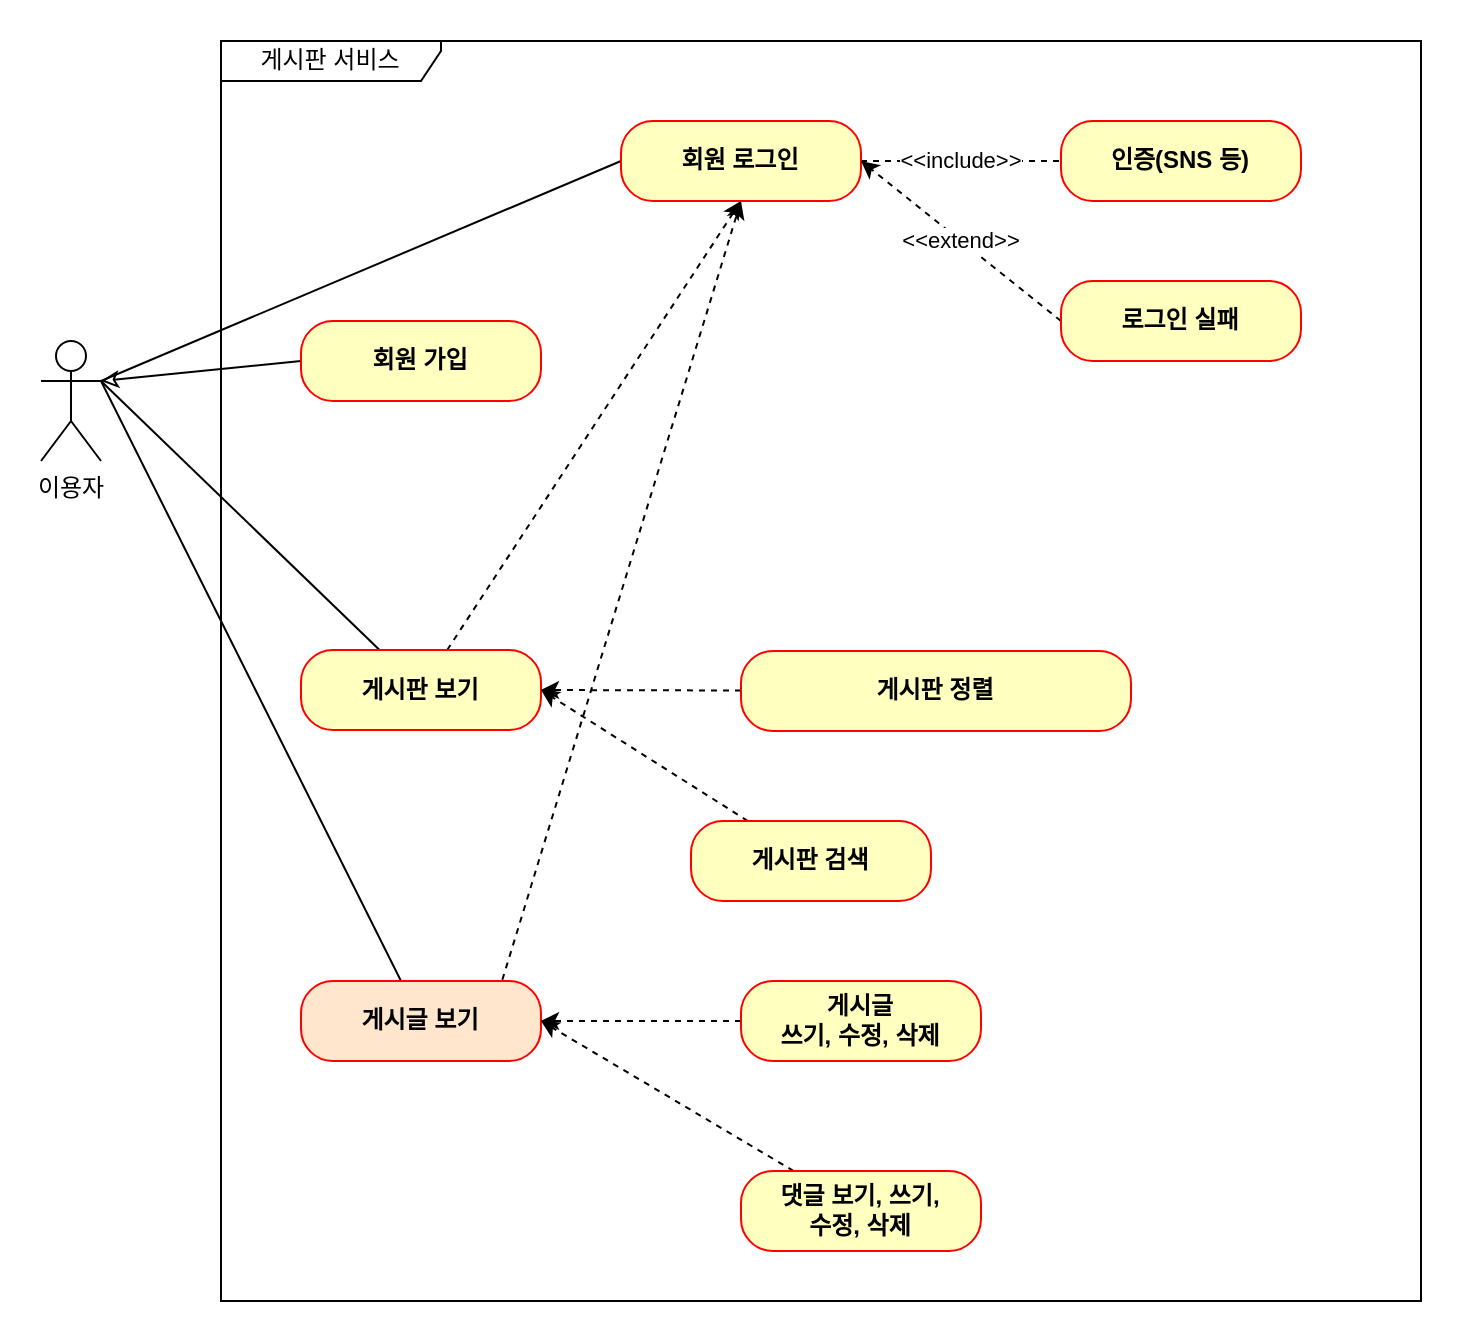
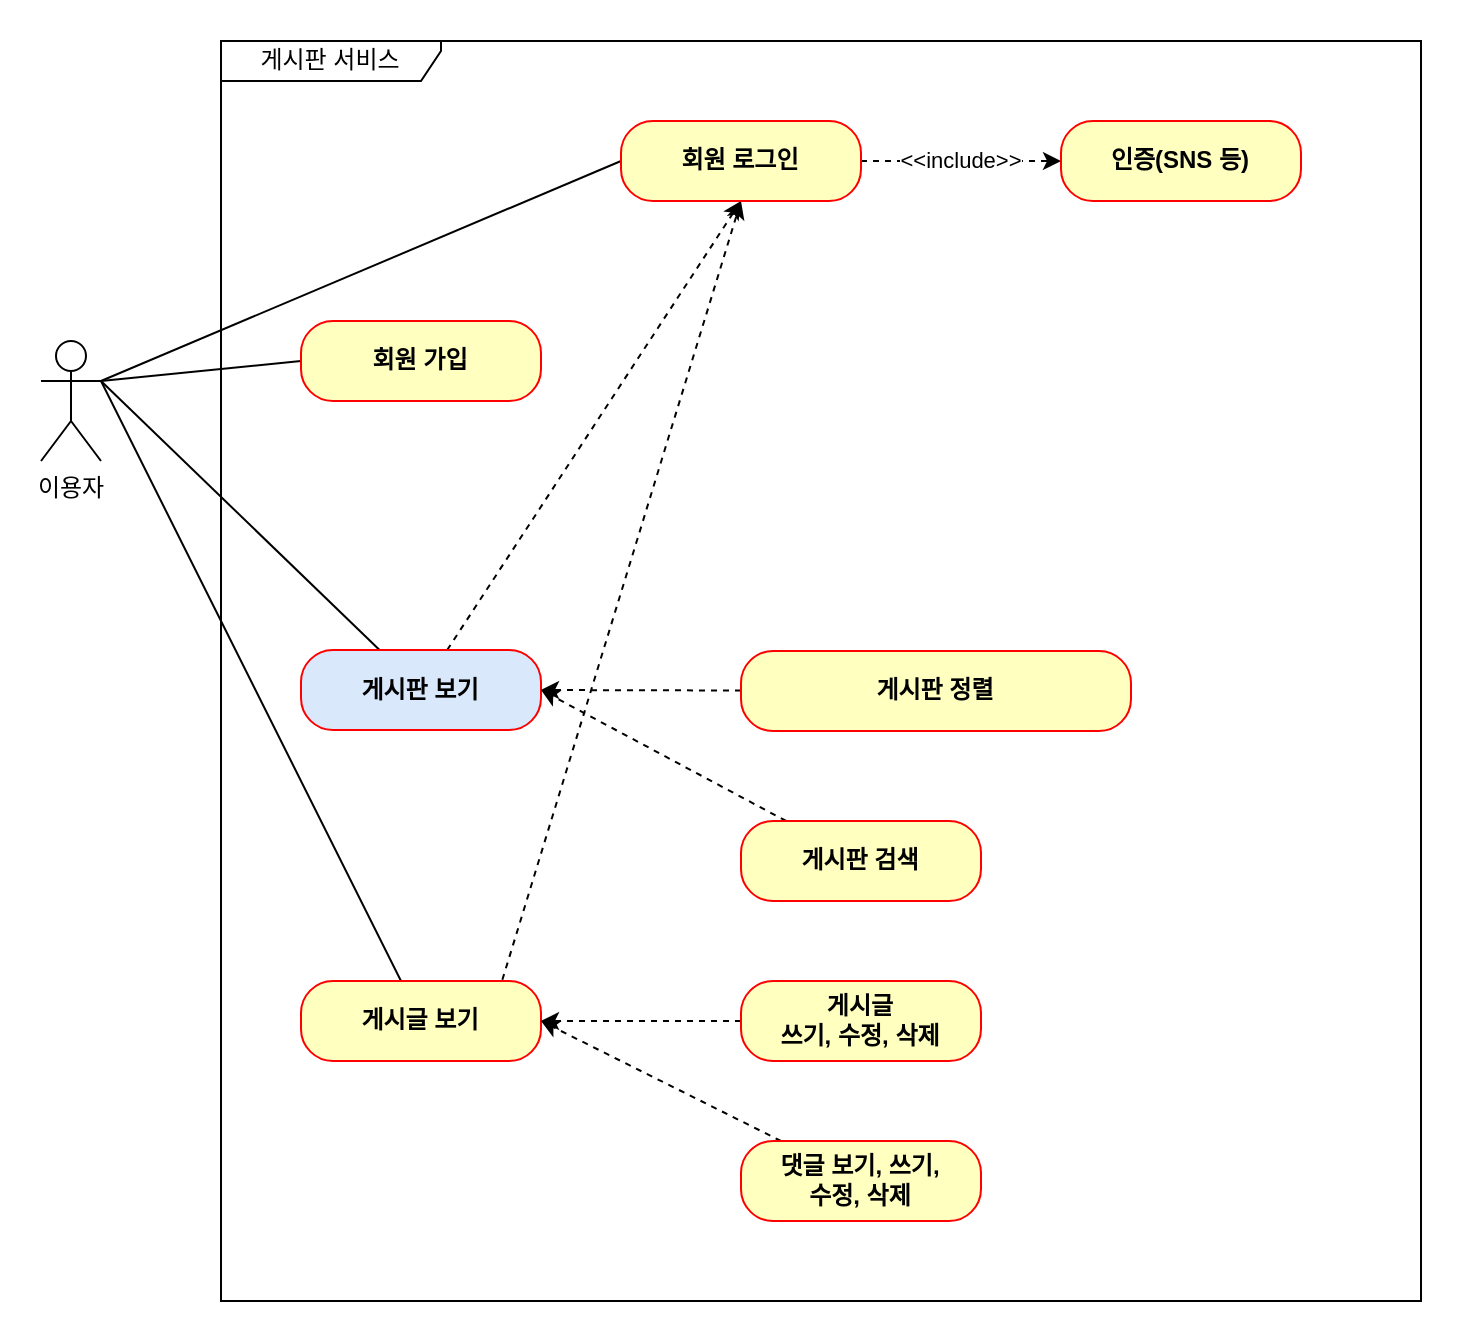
(1052, 161) -> (1046, 161)
(921, 209) -> none
(1181, 321) -> none
(116, 380) -> (111, 380)
(421, 690) -> (421, 690)
(811, 861) -> (861, 861)
(421, 1021) -> (421, 1021)
(861, 1211) -> (861, 1181)
